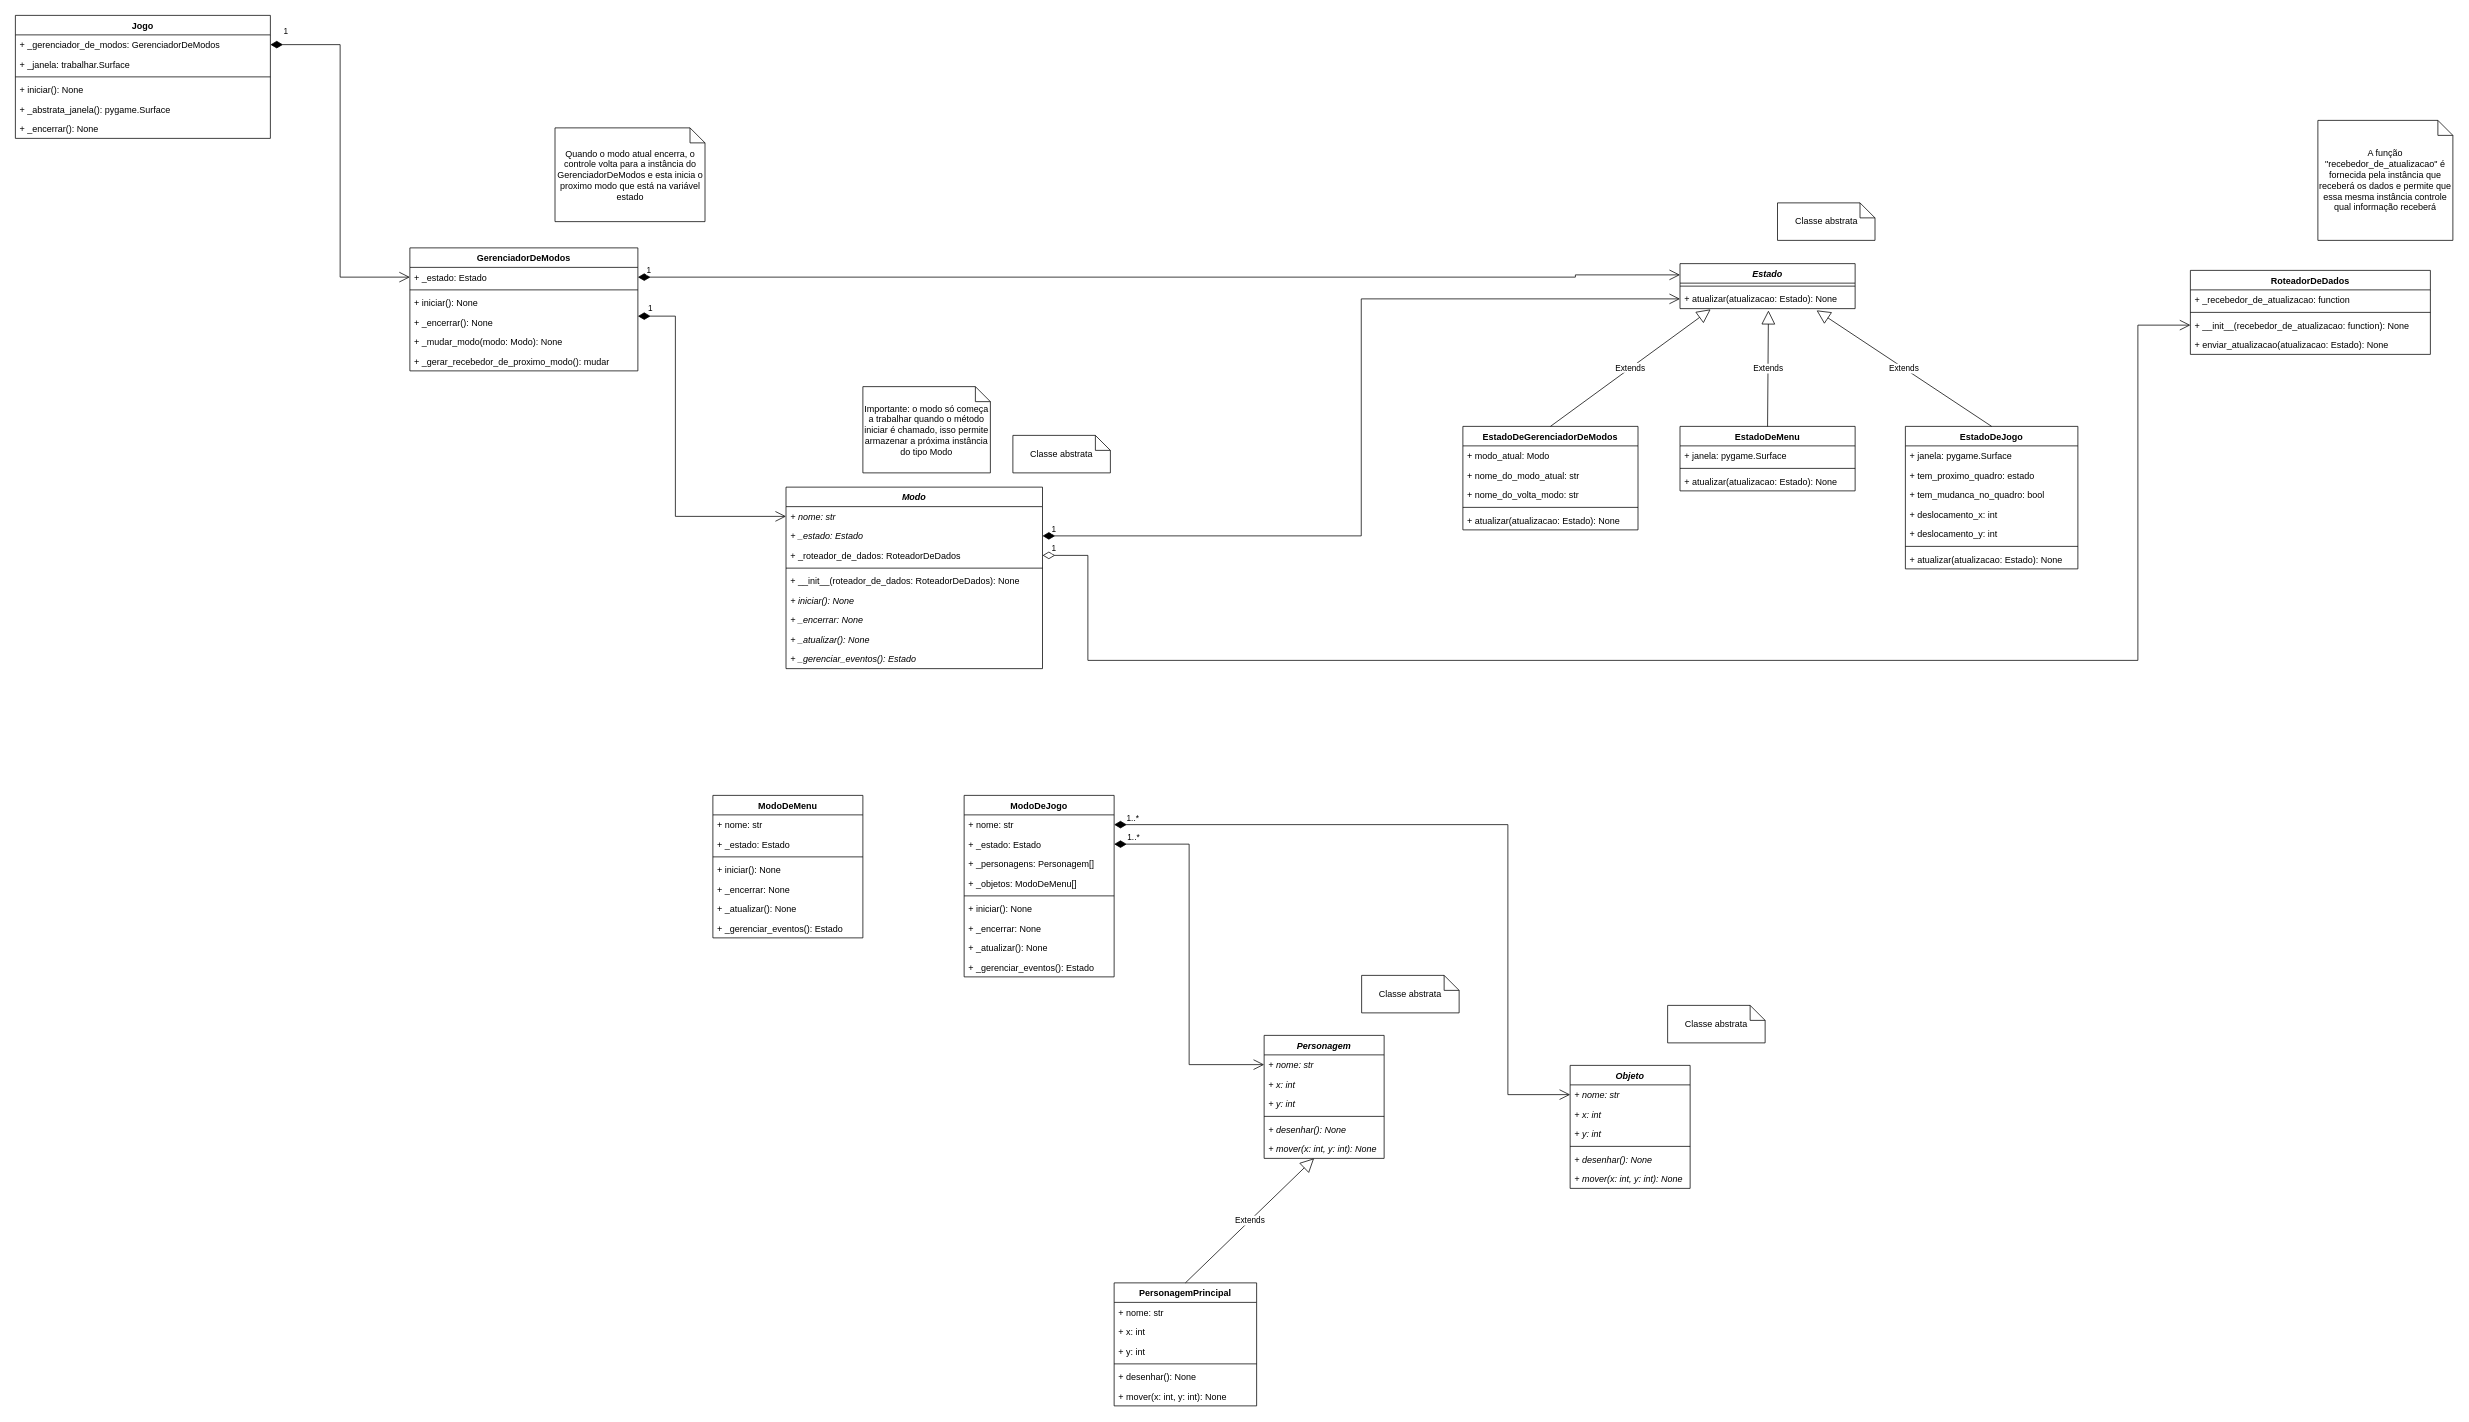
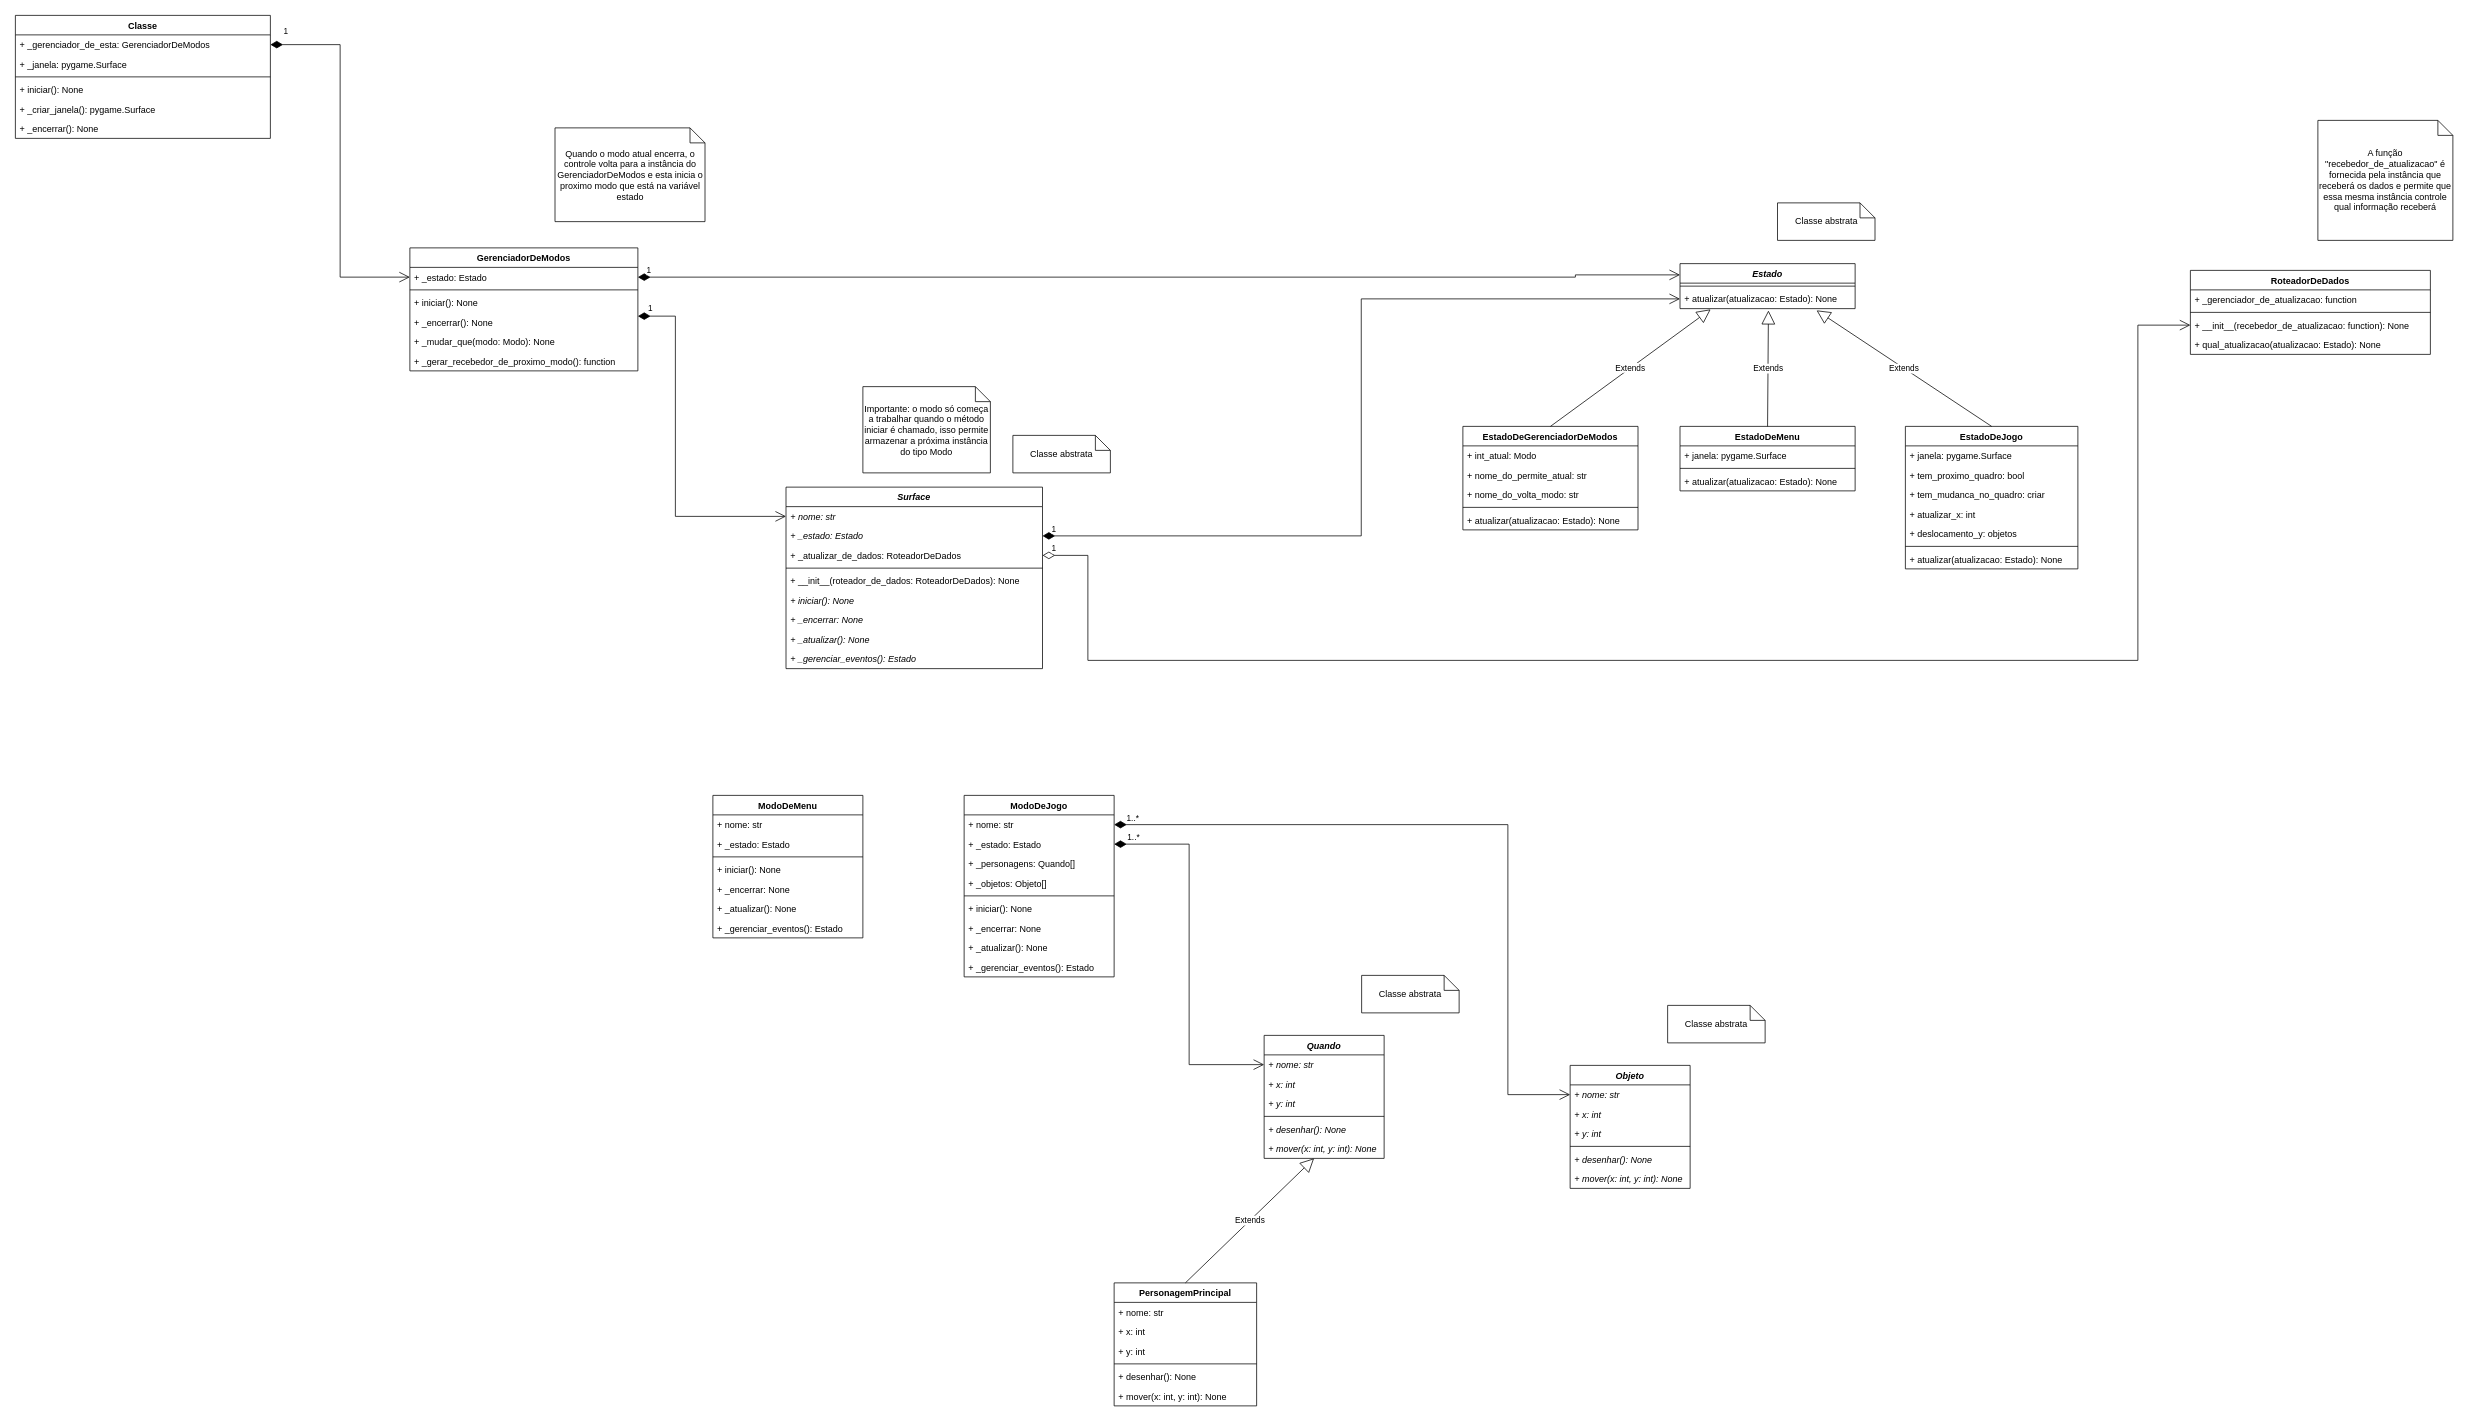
(143, 26) -> (143, 26)
(122, 45) -> (119, 45)
(83, 65) -> (77, 65)
(104, 110) -> (96, 110)
(2281, 300) -> (2285, 300)
(486, 342) -> (484, 342)
(2301, 345) -> (2296, 345)
(518, 362) -> (524, 362)
(1508, 456) -> (1504, 456)
(1525, 476) -> (1532, 476)
(1975, 476) -> (1969, 476)
(1978, 495) -> (1980, 495)
(914, 497) -> (914, 497)
(1957, 515) -> (1948, 515)
(1957, 534) -> (1968, 534)
(880, 556) -> (880, 556)
(1035, 864) -> (1025, 864)
(1025, 884) -> (1015, 884)
(1324, 1046) -> (1324, 1046)
